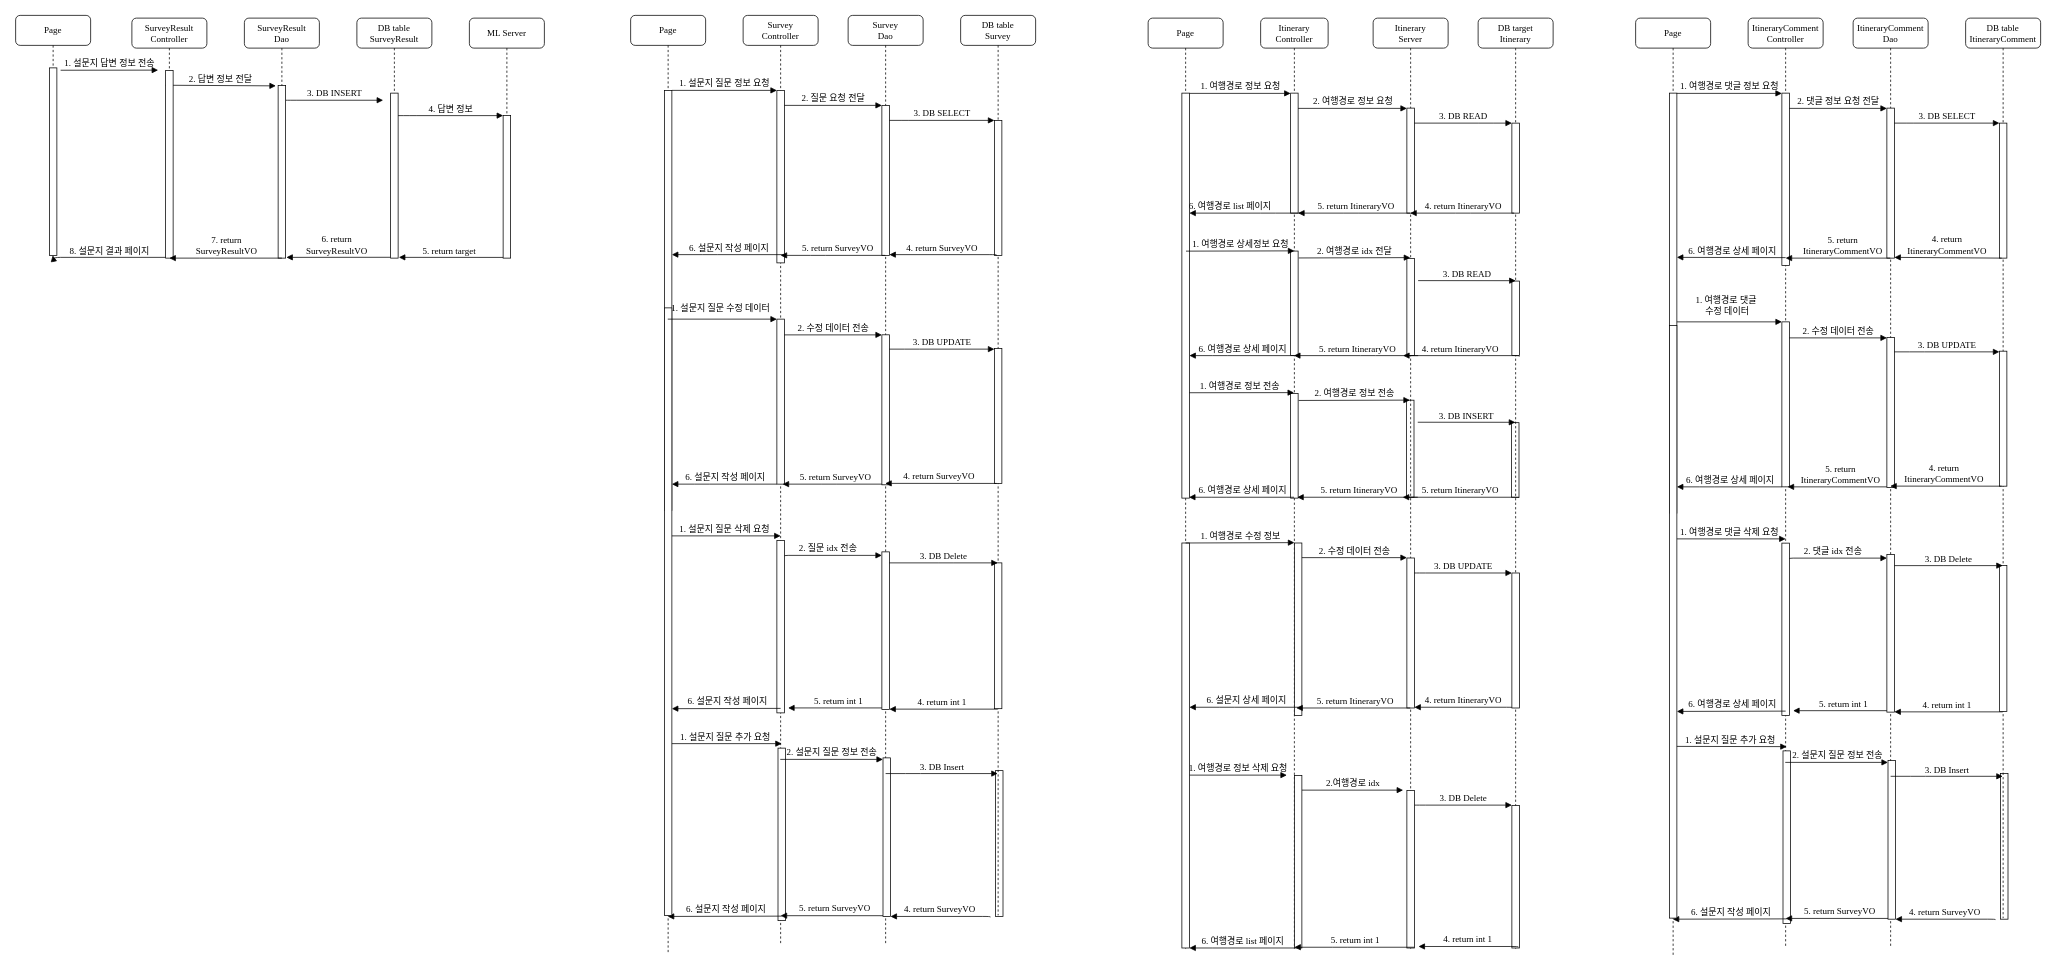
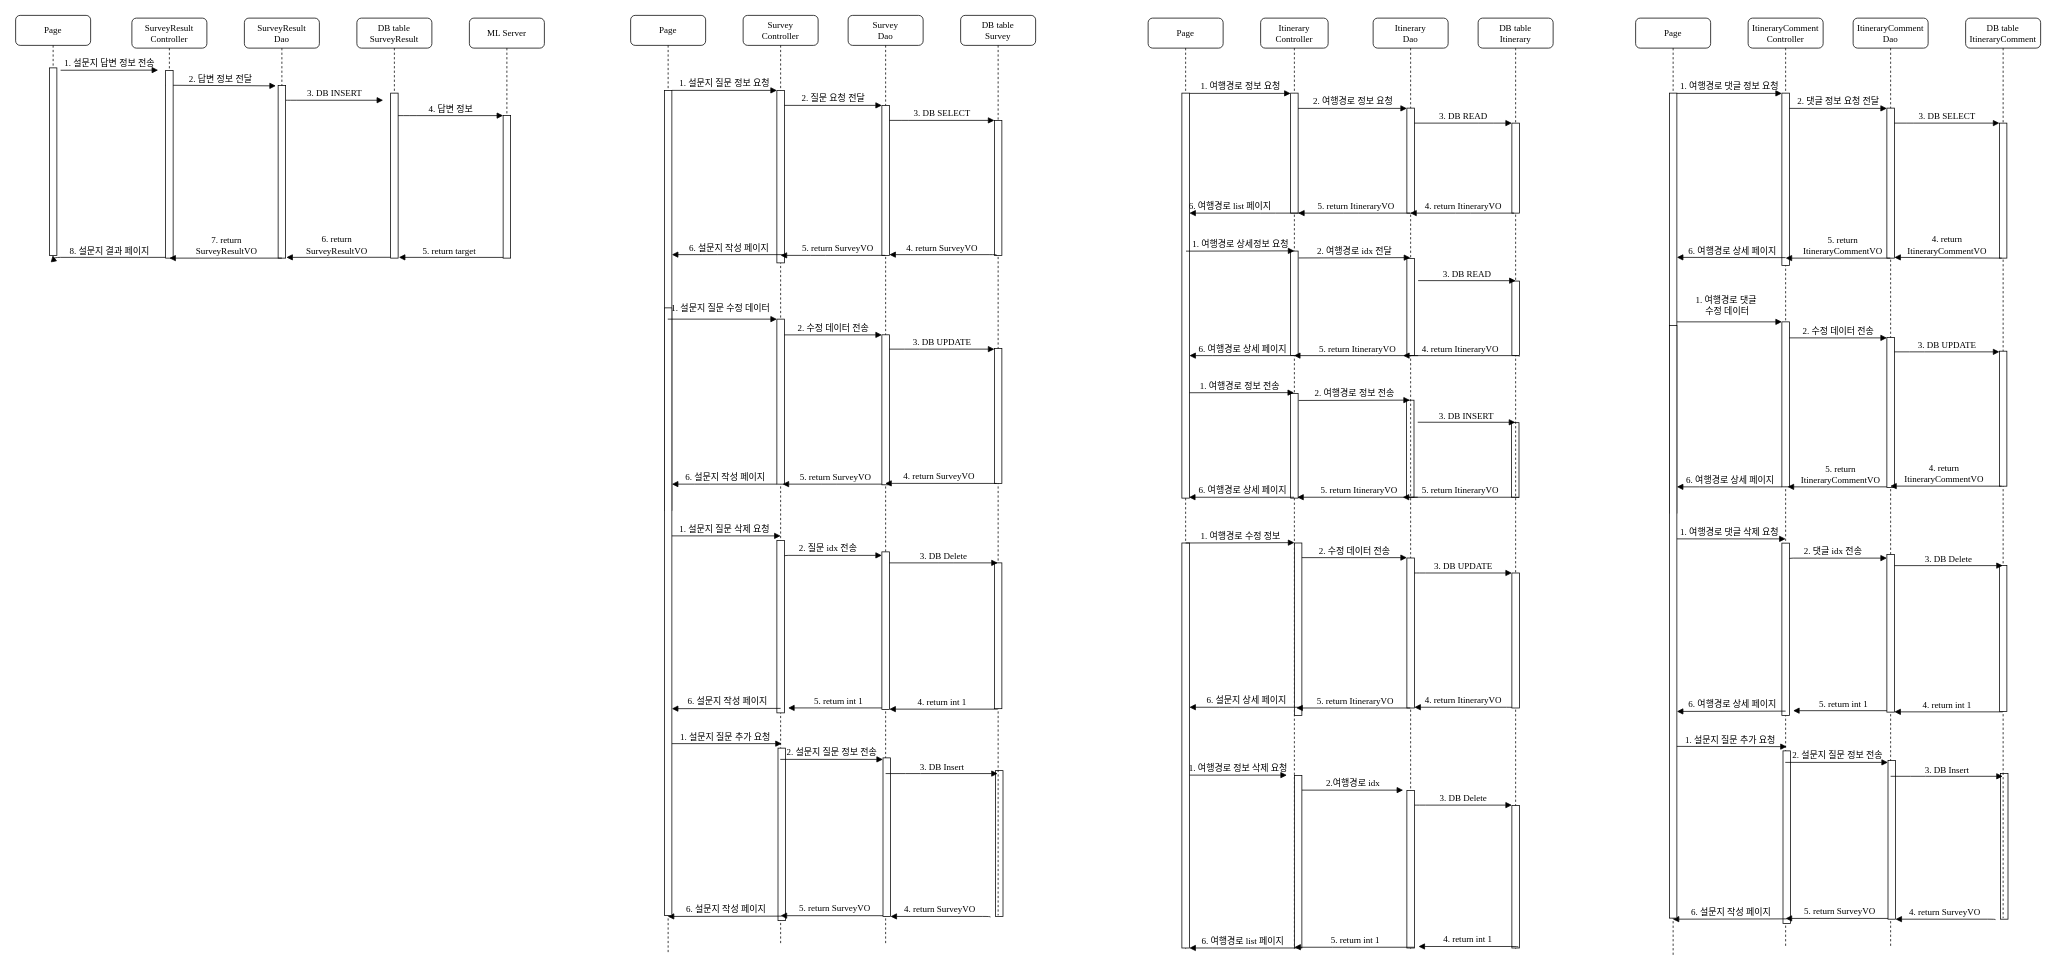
(1410, 33) -> (1410, 33)
(1515, 33) -> (1515, 33)
